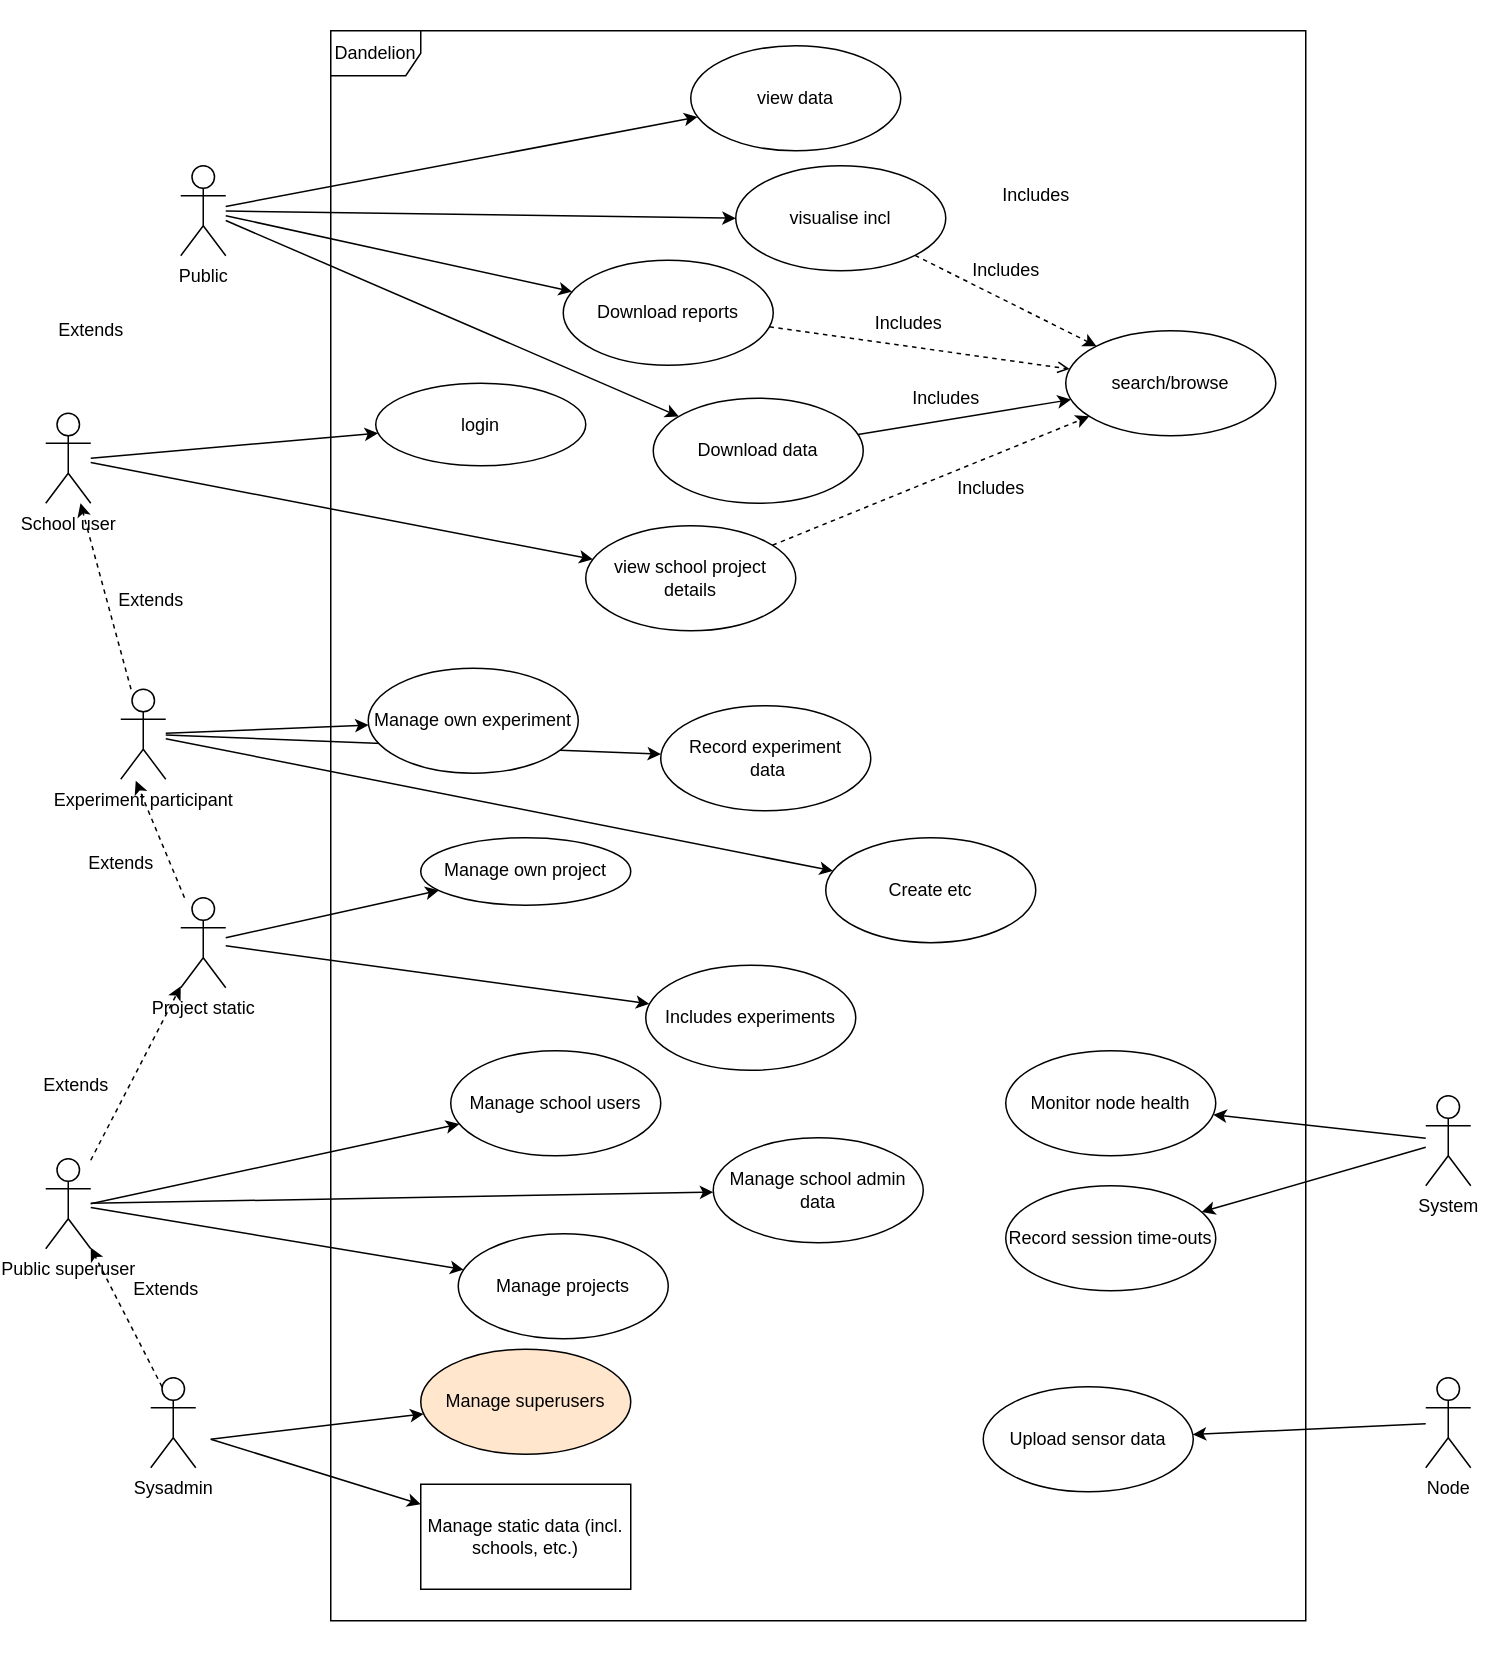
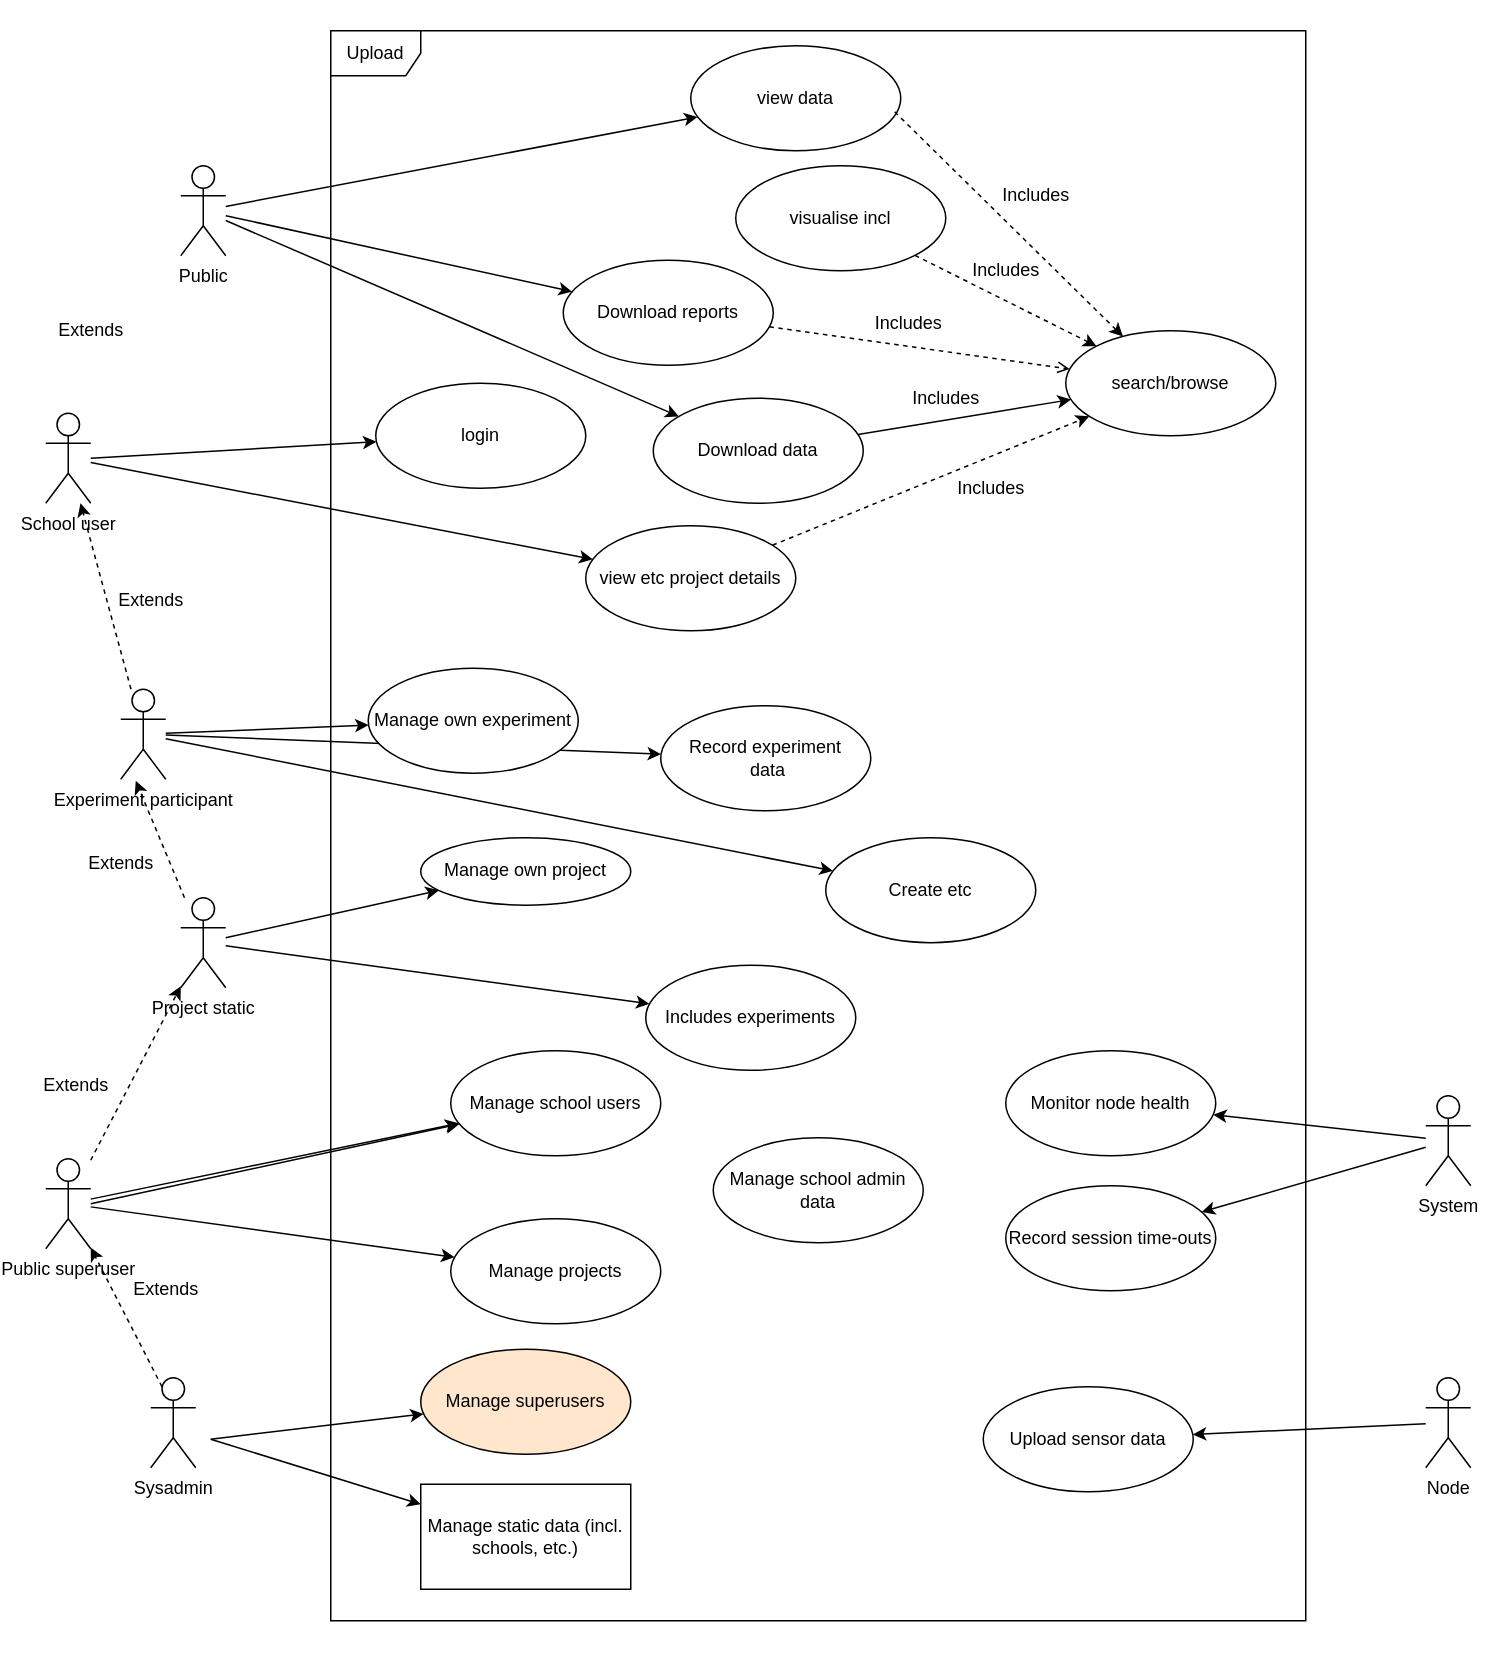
(376, 53) -> (376, 53)
(476, 215) -> none
none -> (1005, 221)
(481, 425) -> (481, 436)
(691, 578) -> (691, 578)
(402, 1198) -> (270, 1162)
(563, 1286) -> (556, 1271)
